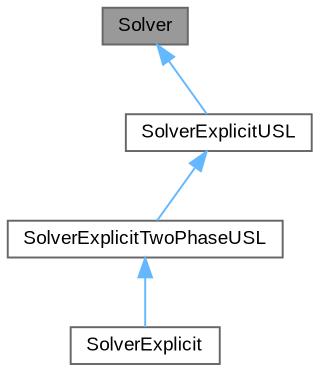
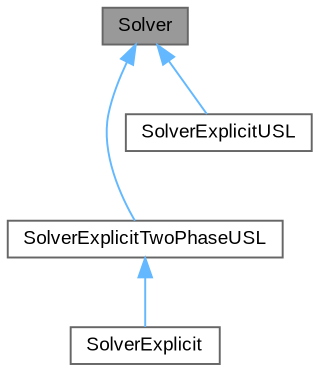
(176, 194) -> (107, 142)
